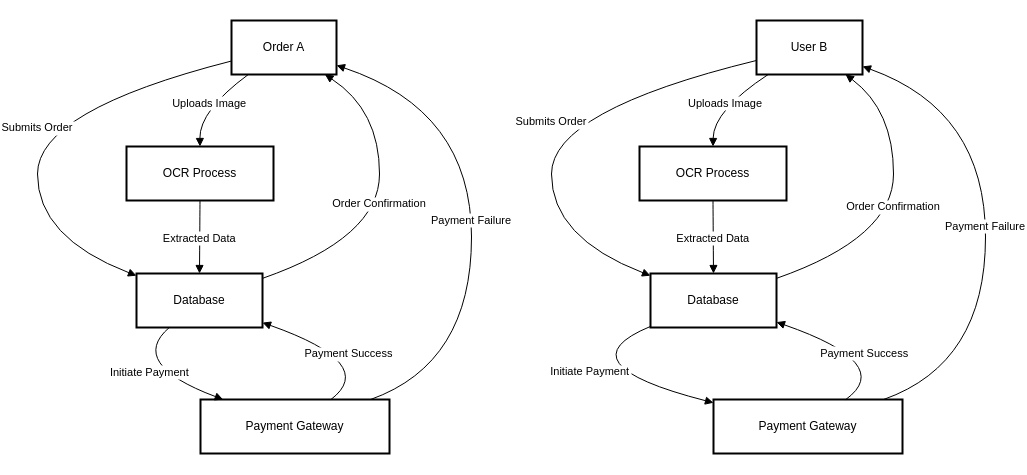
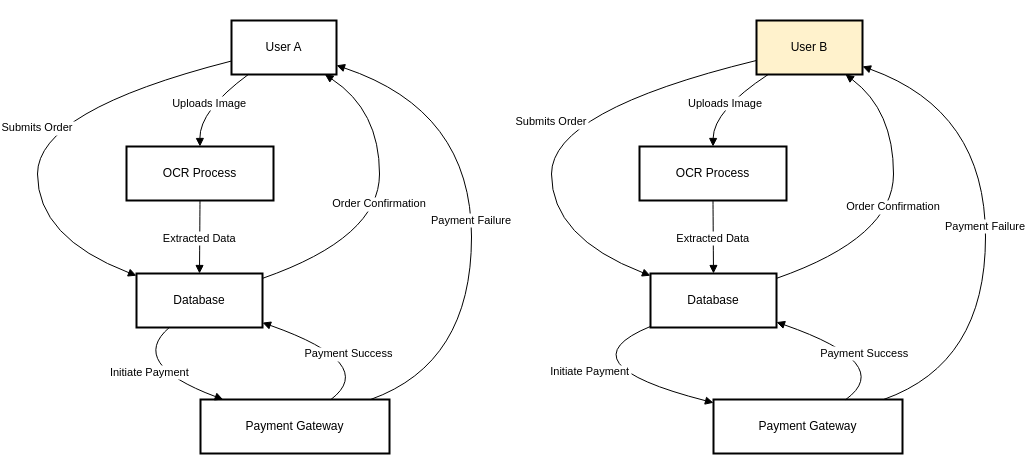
(284, 48) -> (284, 48)
(810, 48) -> (810, 48)
